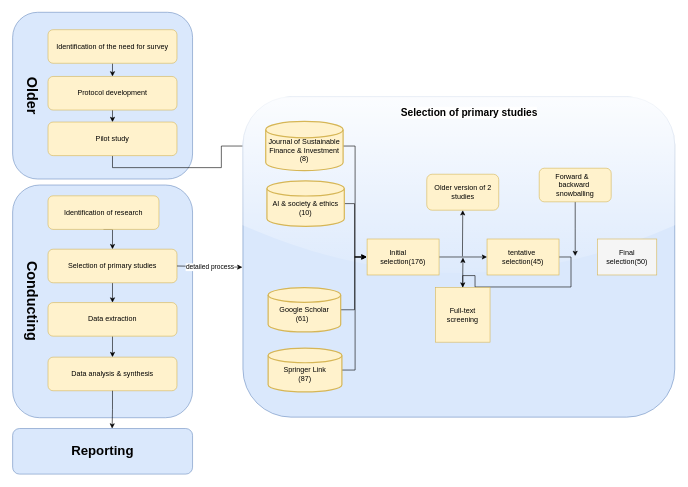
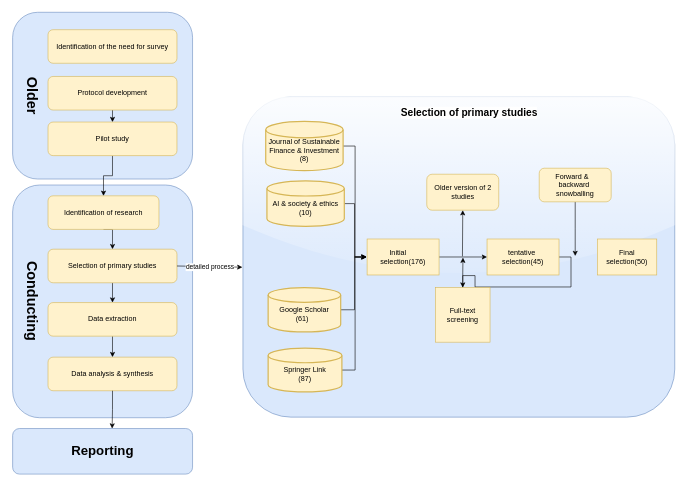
(112, 67) -> none
(187, 168) -> (105, 176)
(627, 257) -> (627, 257)
